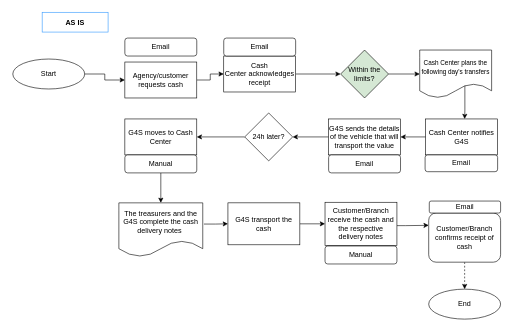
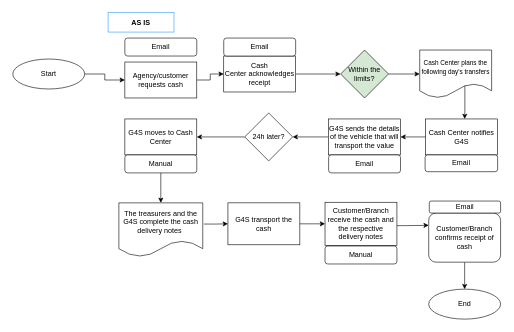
(75, 22) -> (141, 22)
(465, 274) -> (465, 274)
